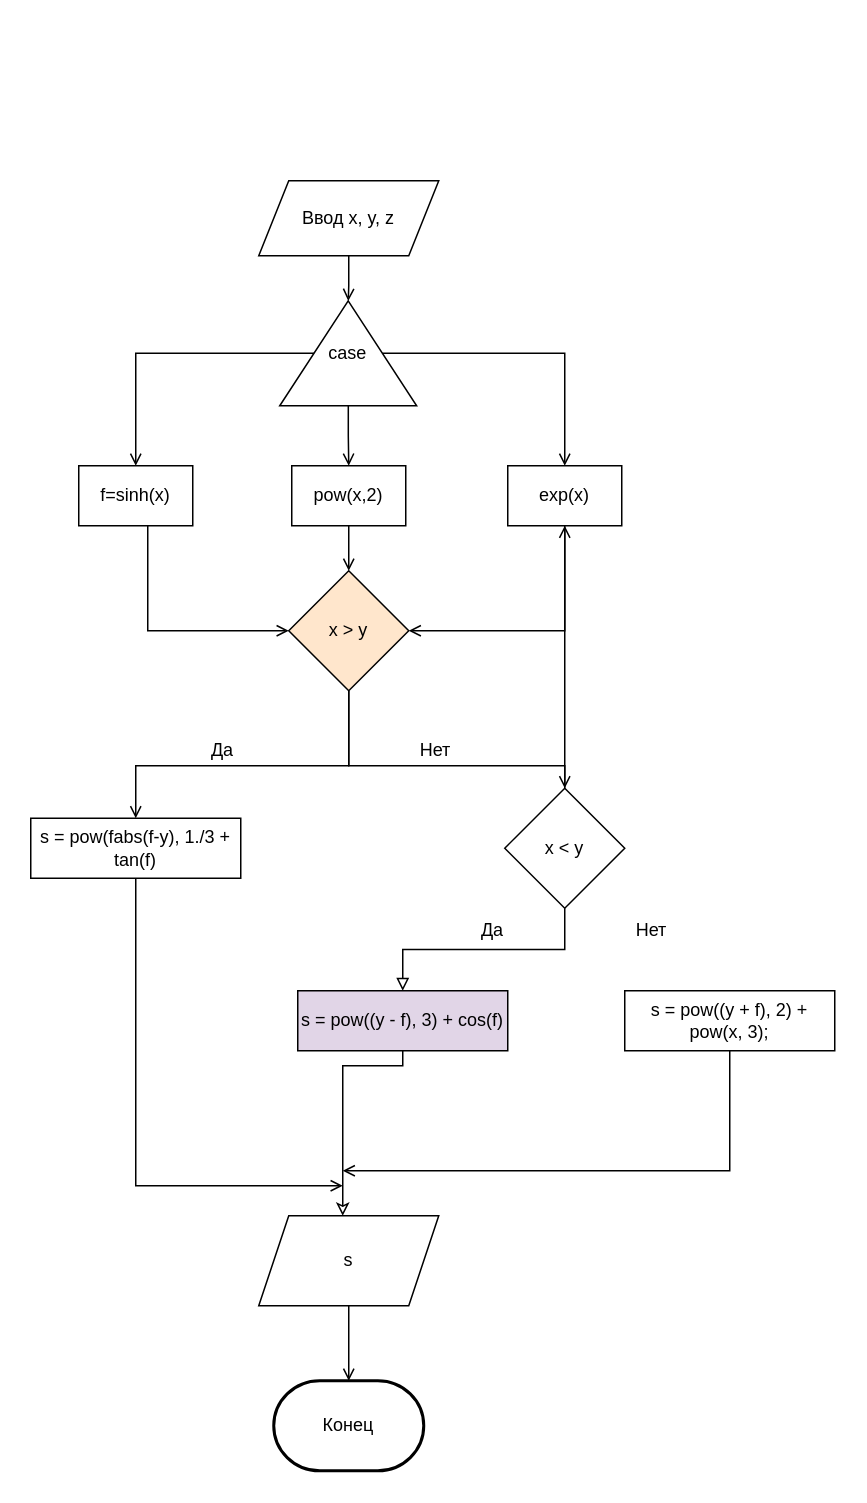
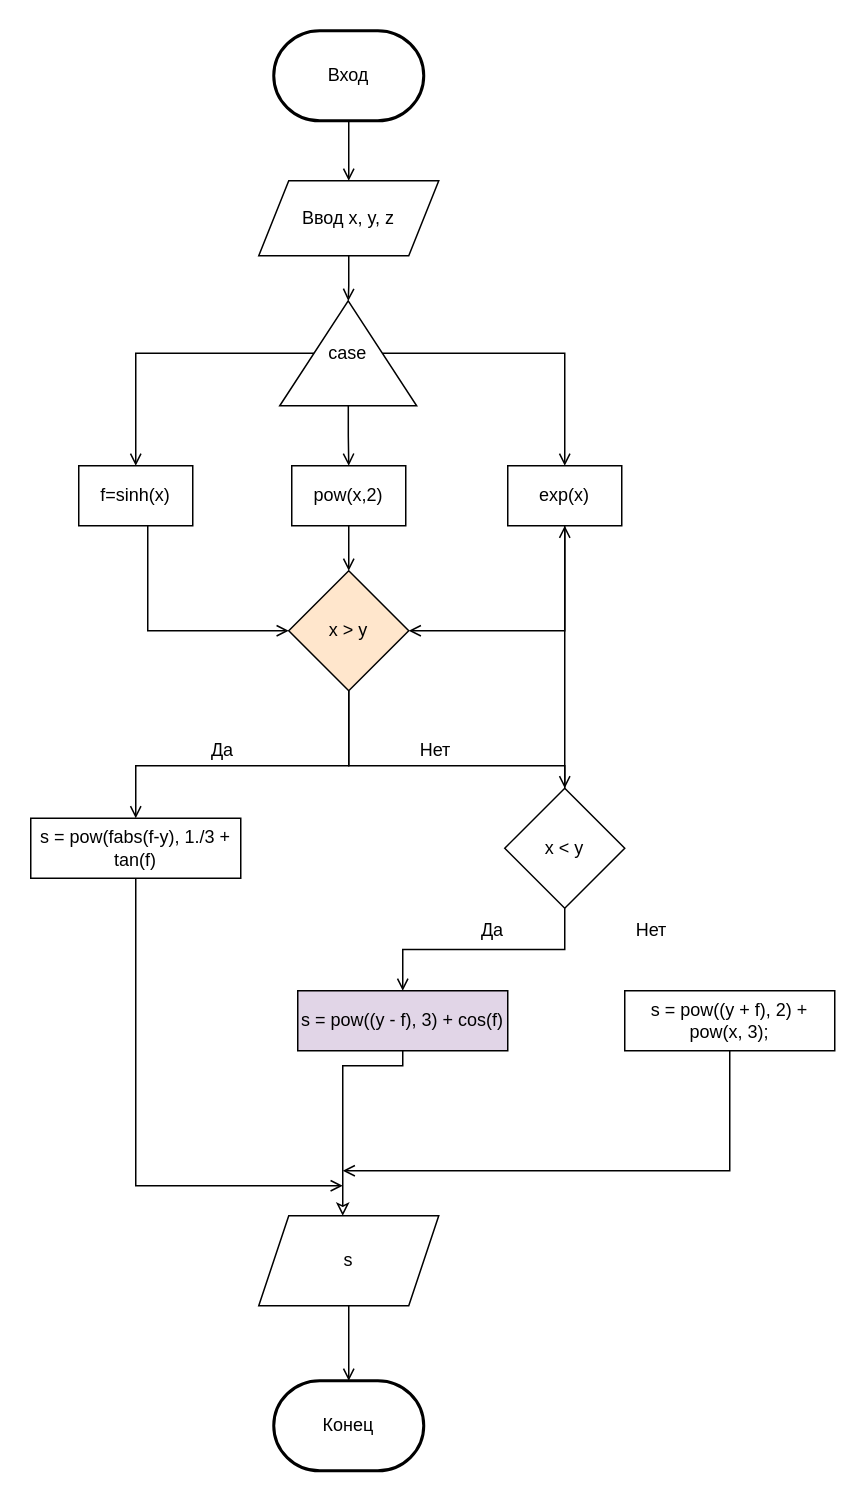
none -> (349, 76)
none -> (349, 149)
(403, 977) -> (403, 981)
